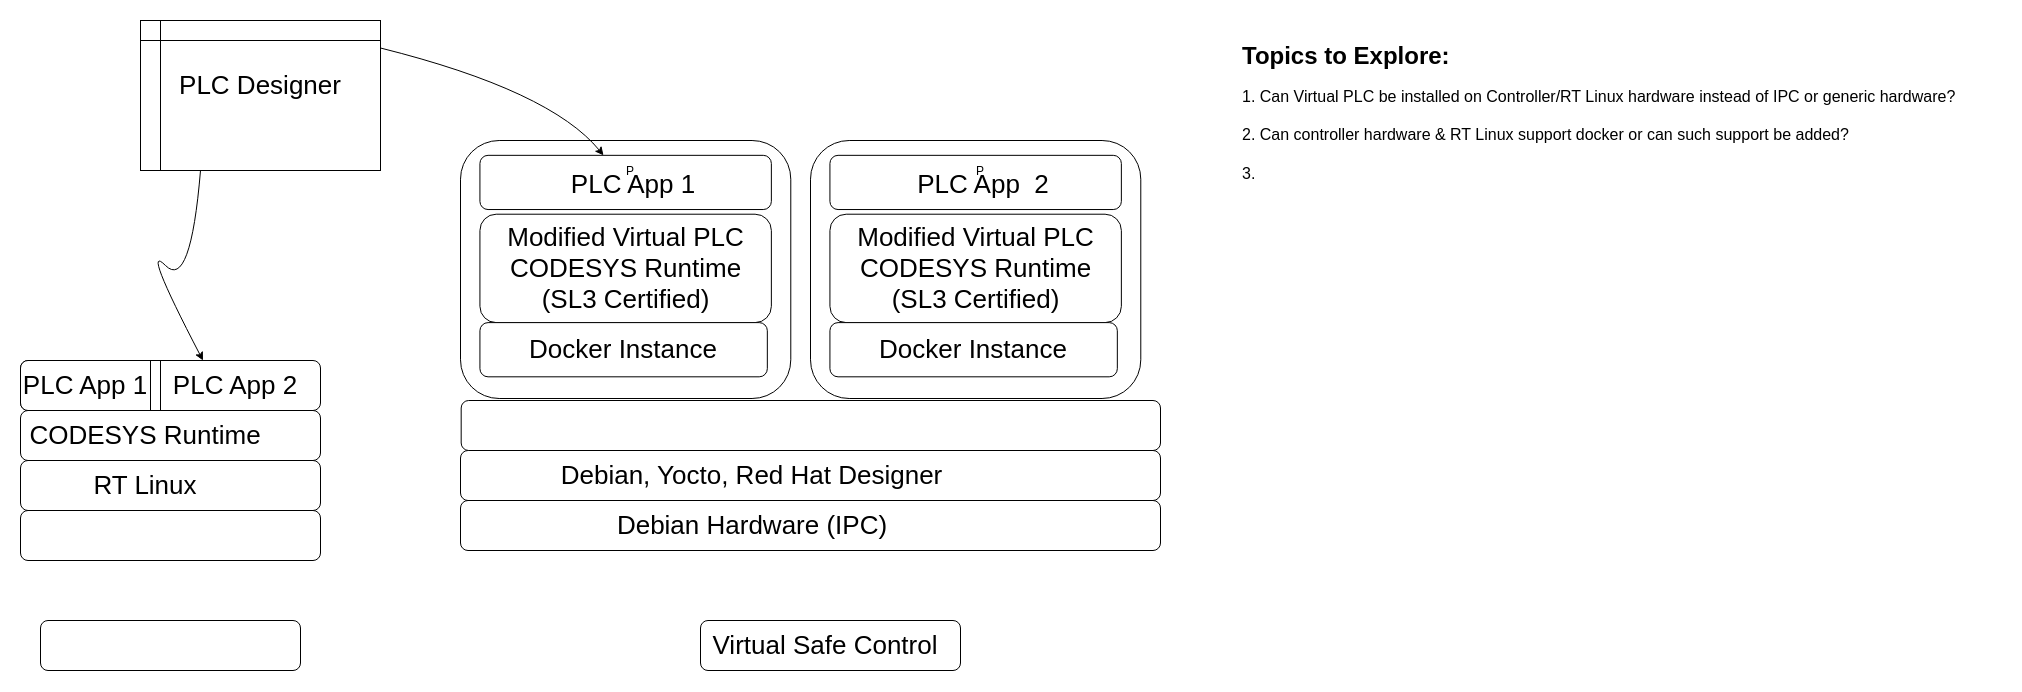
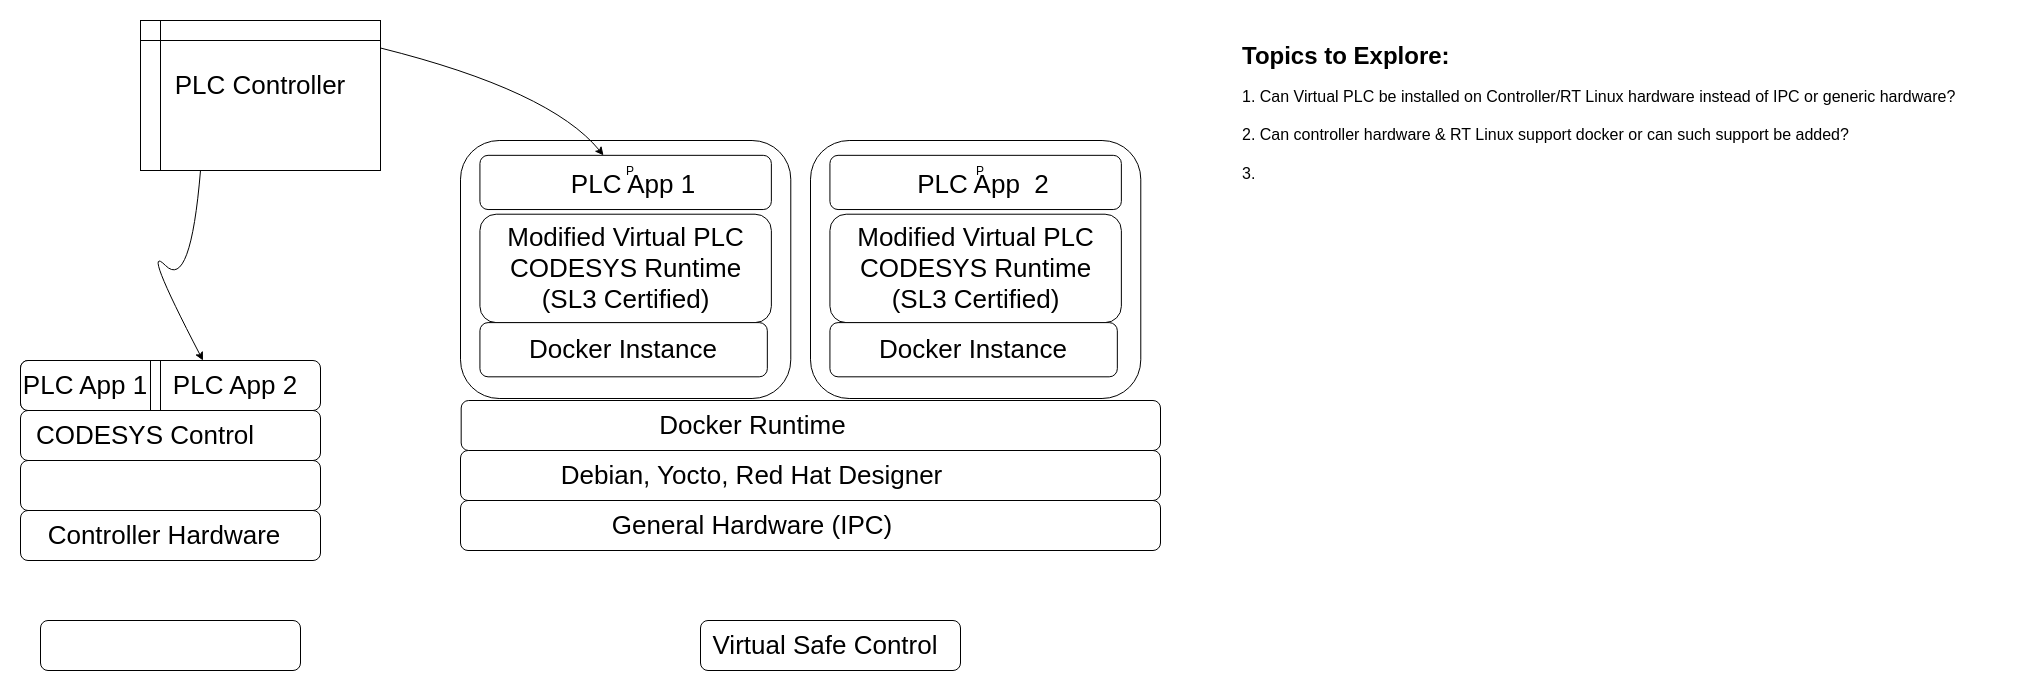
(261, 86) -> (261, 86)
none -> (753, 426)
(146, 436) -> (146, 436)
(146, 486) -> none
(753, 526) -> (753, 526)
none -> (165, 536)
